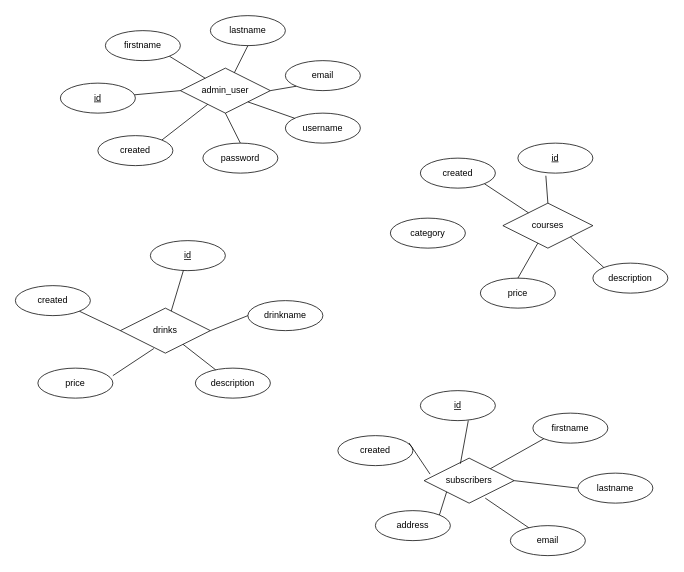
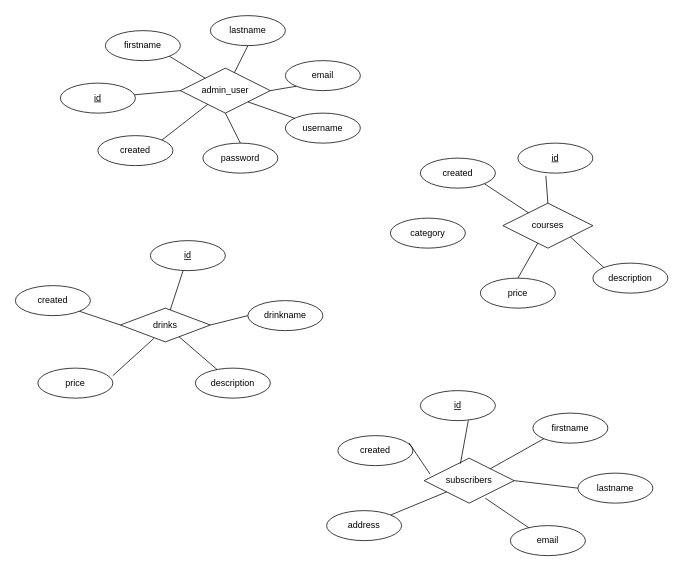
(165, 330) -> (165, 325)
(413, 525) -> (364, 525)
